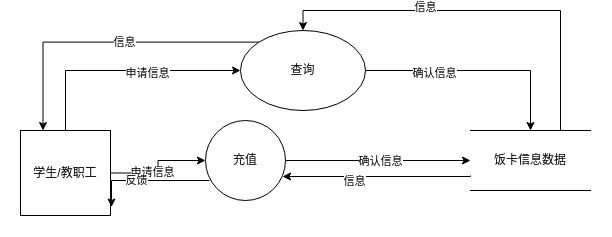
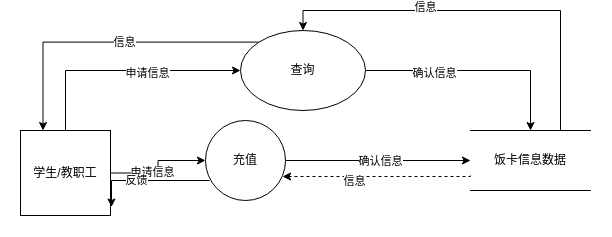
(418, 177) -> (418, 177)
